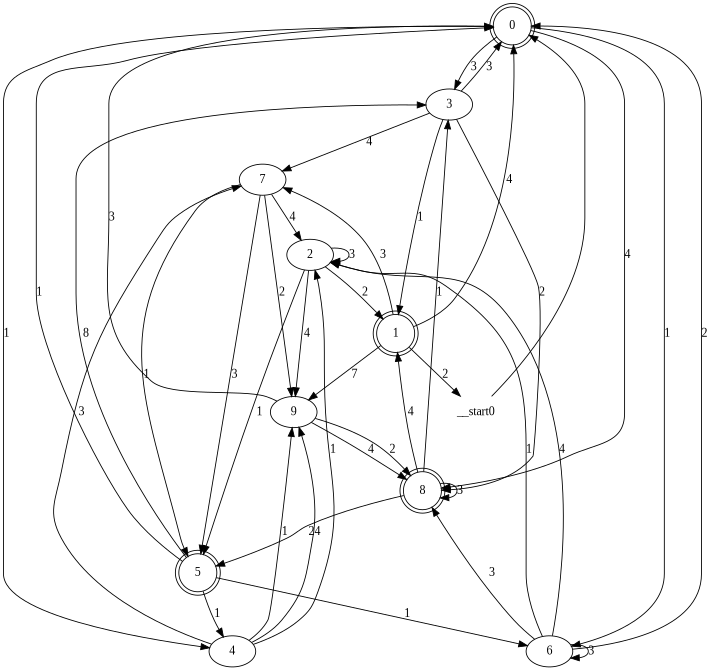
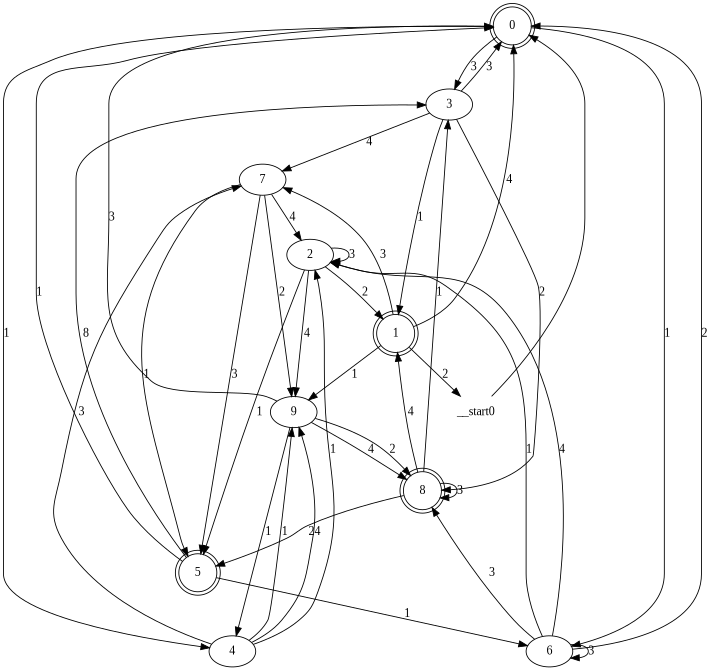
(625, 294) -> none
(355, 374) -> (355, 374)
(210, 611) -> (264, 527)
